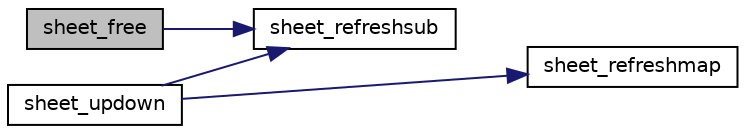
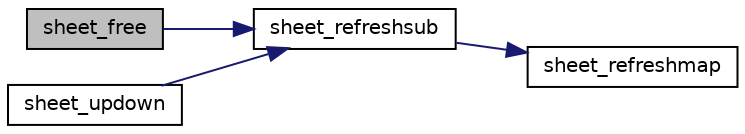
(345, 87) -> (481, 46)
